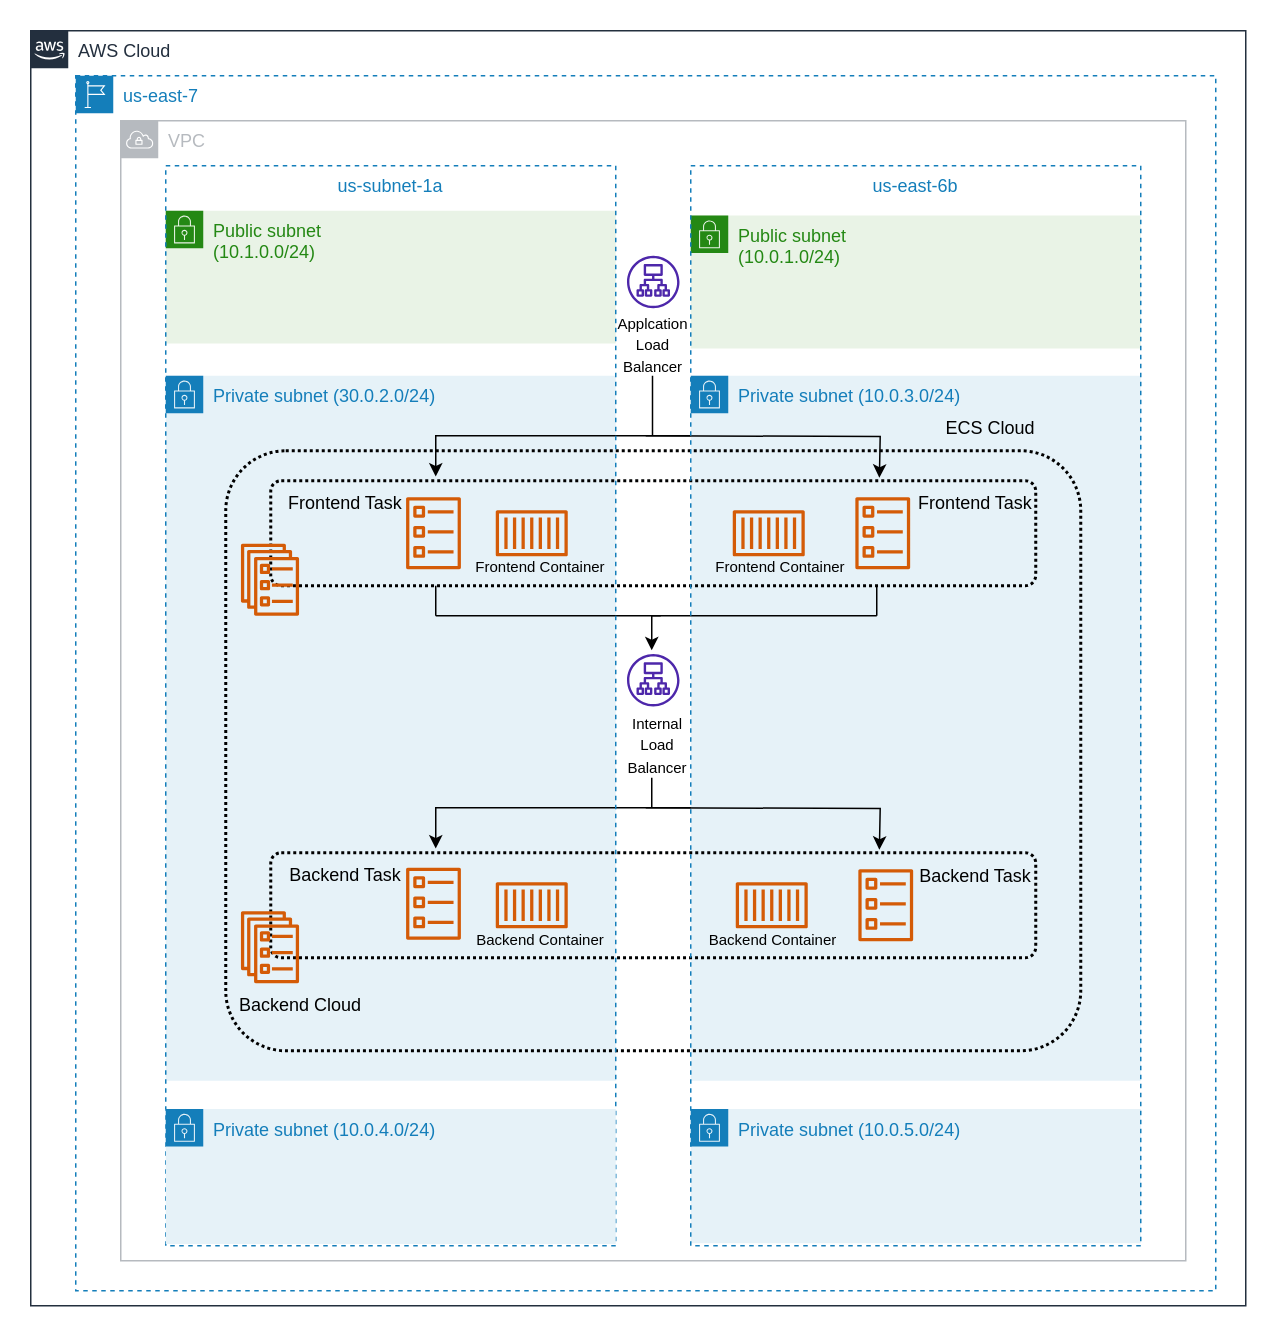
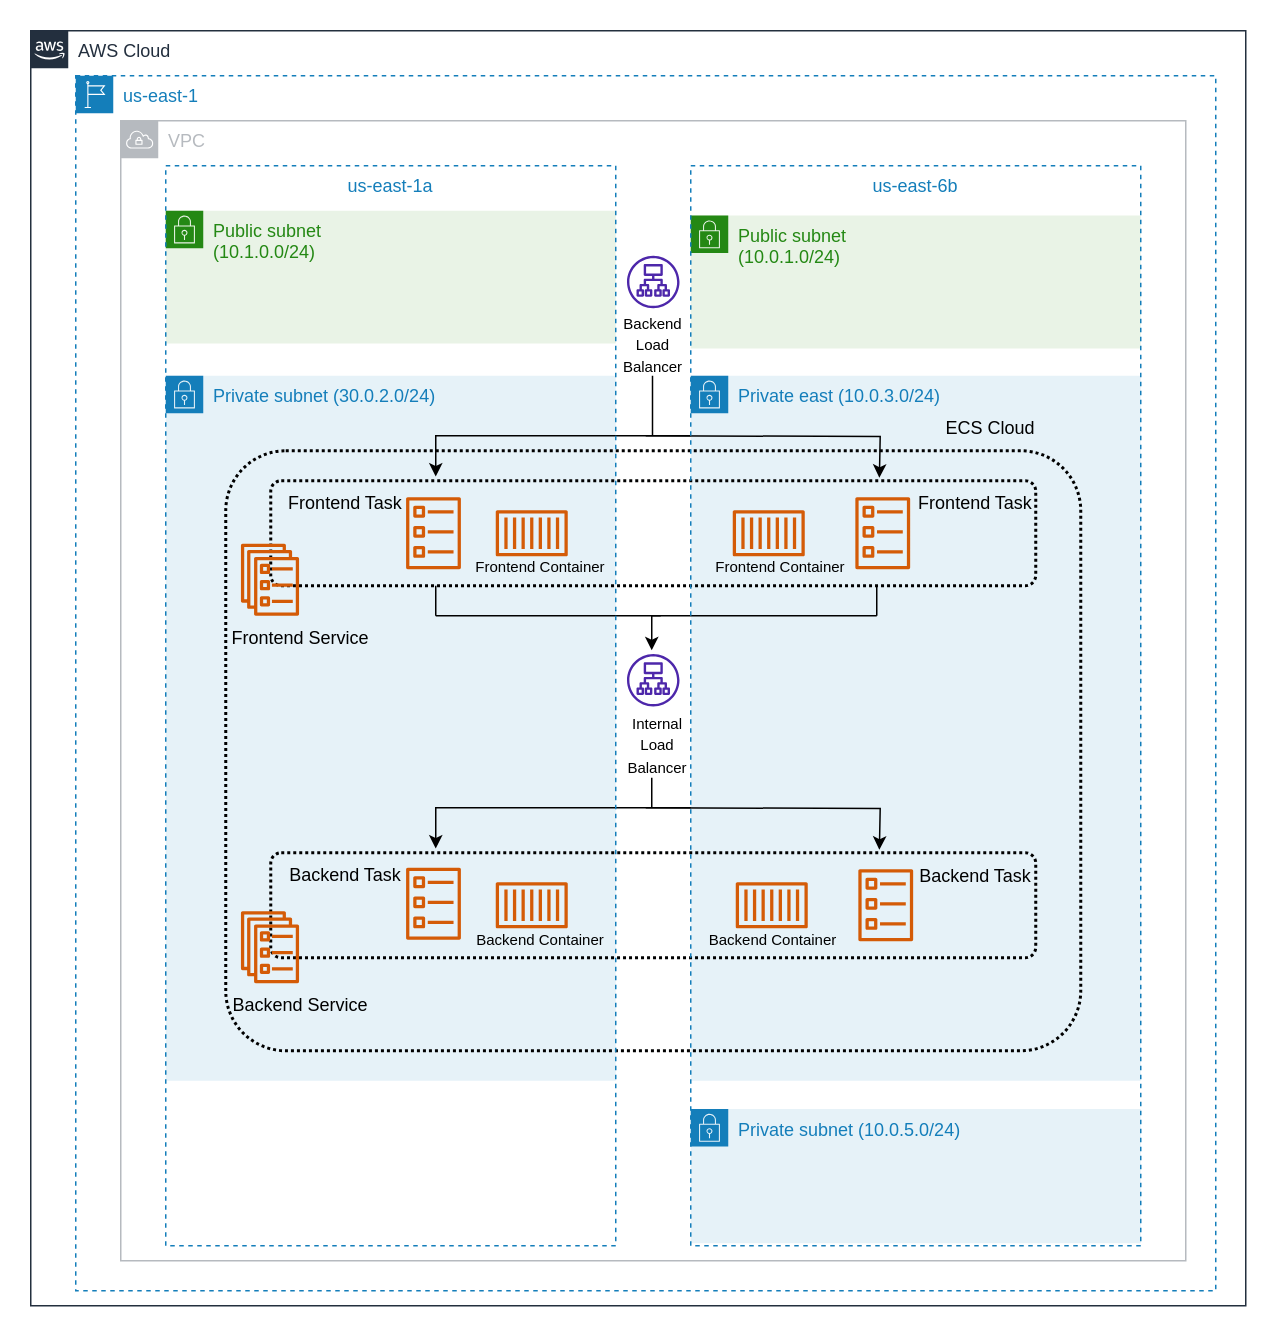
(169, 97) -> (169, 97)
(391, 187) -> (391, 187)
(653, 344) -> (653, 344)
(866, 397) -> (856, 397)
none -> (301, 638)
(301, 1006) -> (301, 1006)
(391, 1177) -> none
